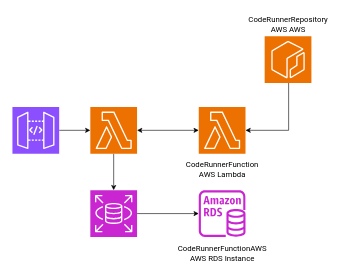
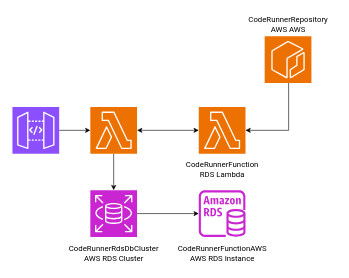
(223, 170) -> (223, 170)
none -> (114, 254)
